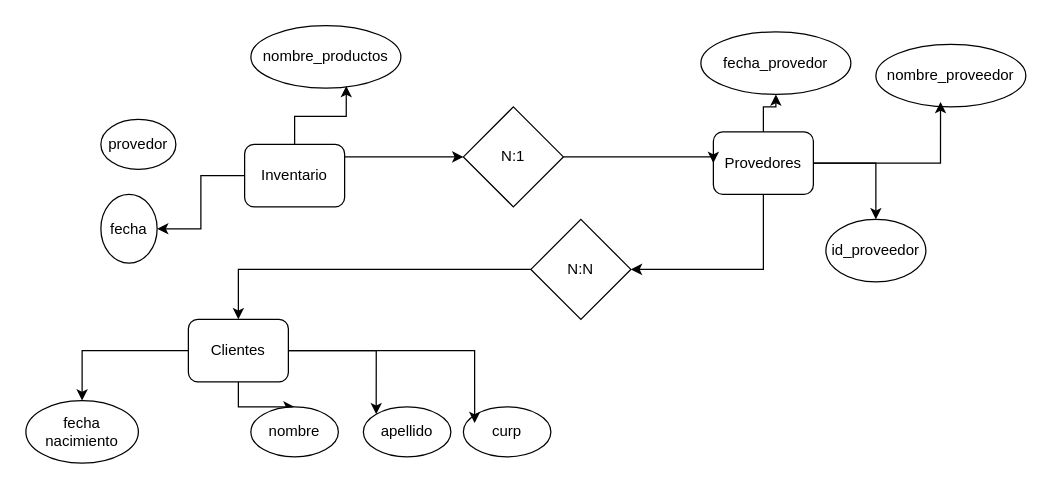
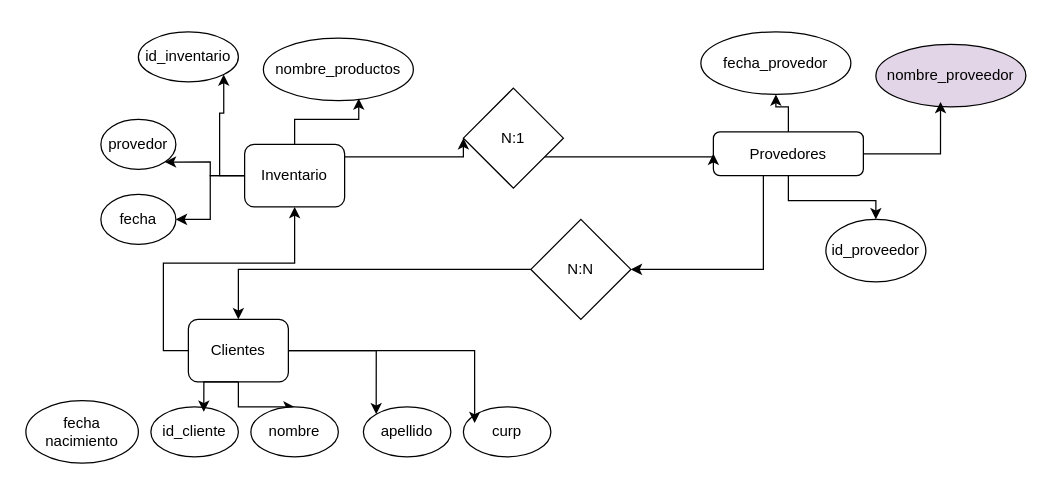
none -> (188, 57)
(326, 57) -> (338, 69)
(951, 76) -> (951, 76)
none -> (219, 125)
(513, 157) -> (513, 138)
none -> (197, 162)
(763, 163) -> (788, 154)
(129, 229) -> (138, 219)
(103, 351) -> (208, 263)
none -> (204, 392)
none -> (194, 432)
